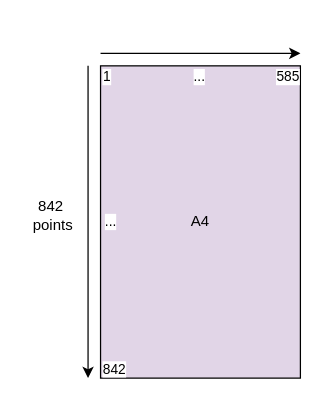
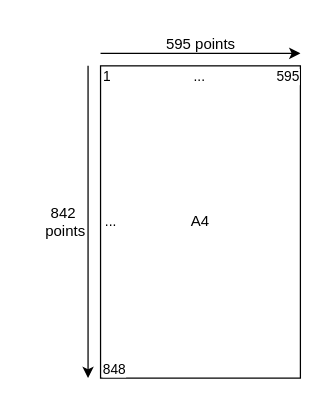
none -> (201, 44)
(289, 77) -> (289, 77)
(51, 216) -> (63, 222)
(201, 222) -> (201, 222)
(115, 369) -> (115, 369)
